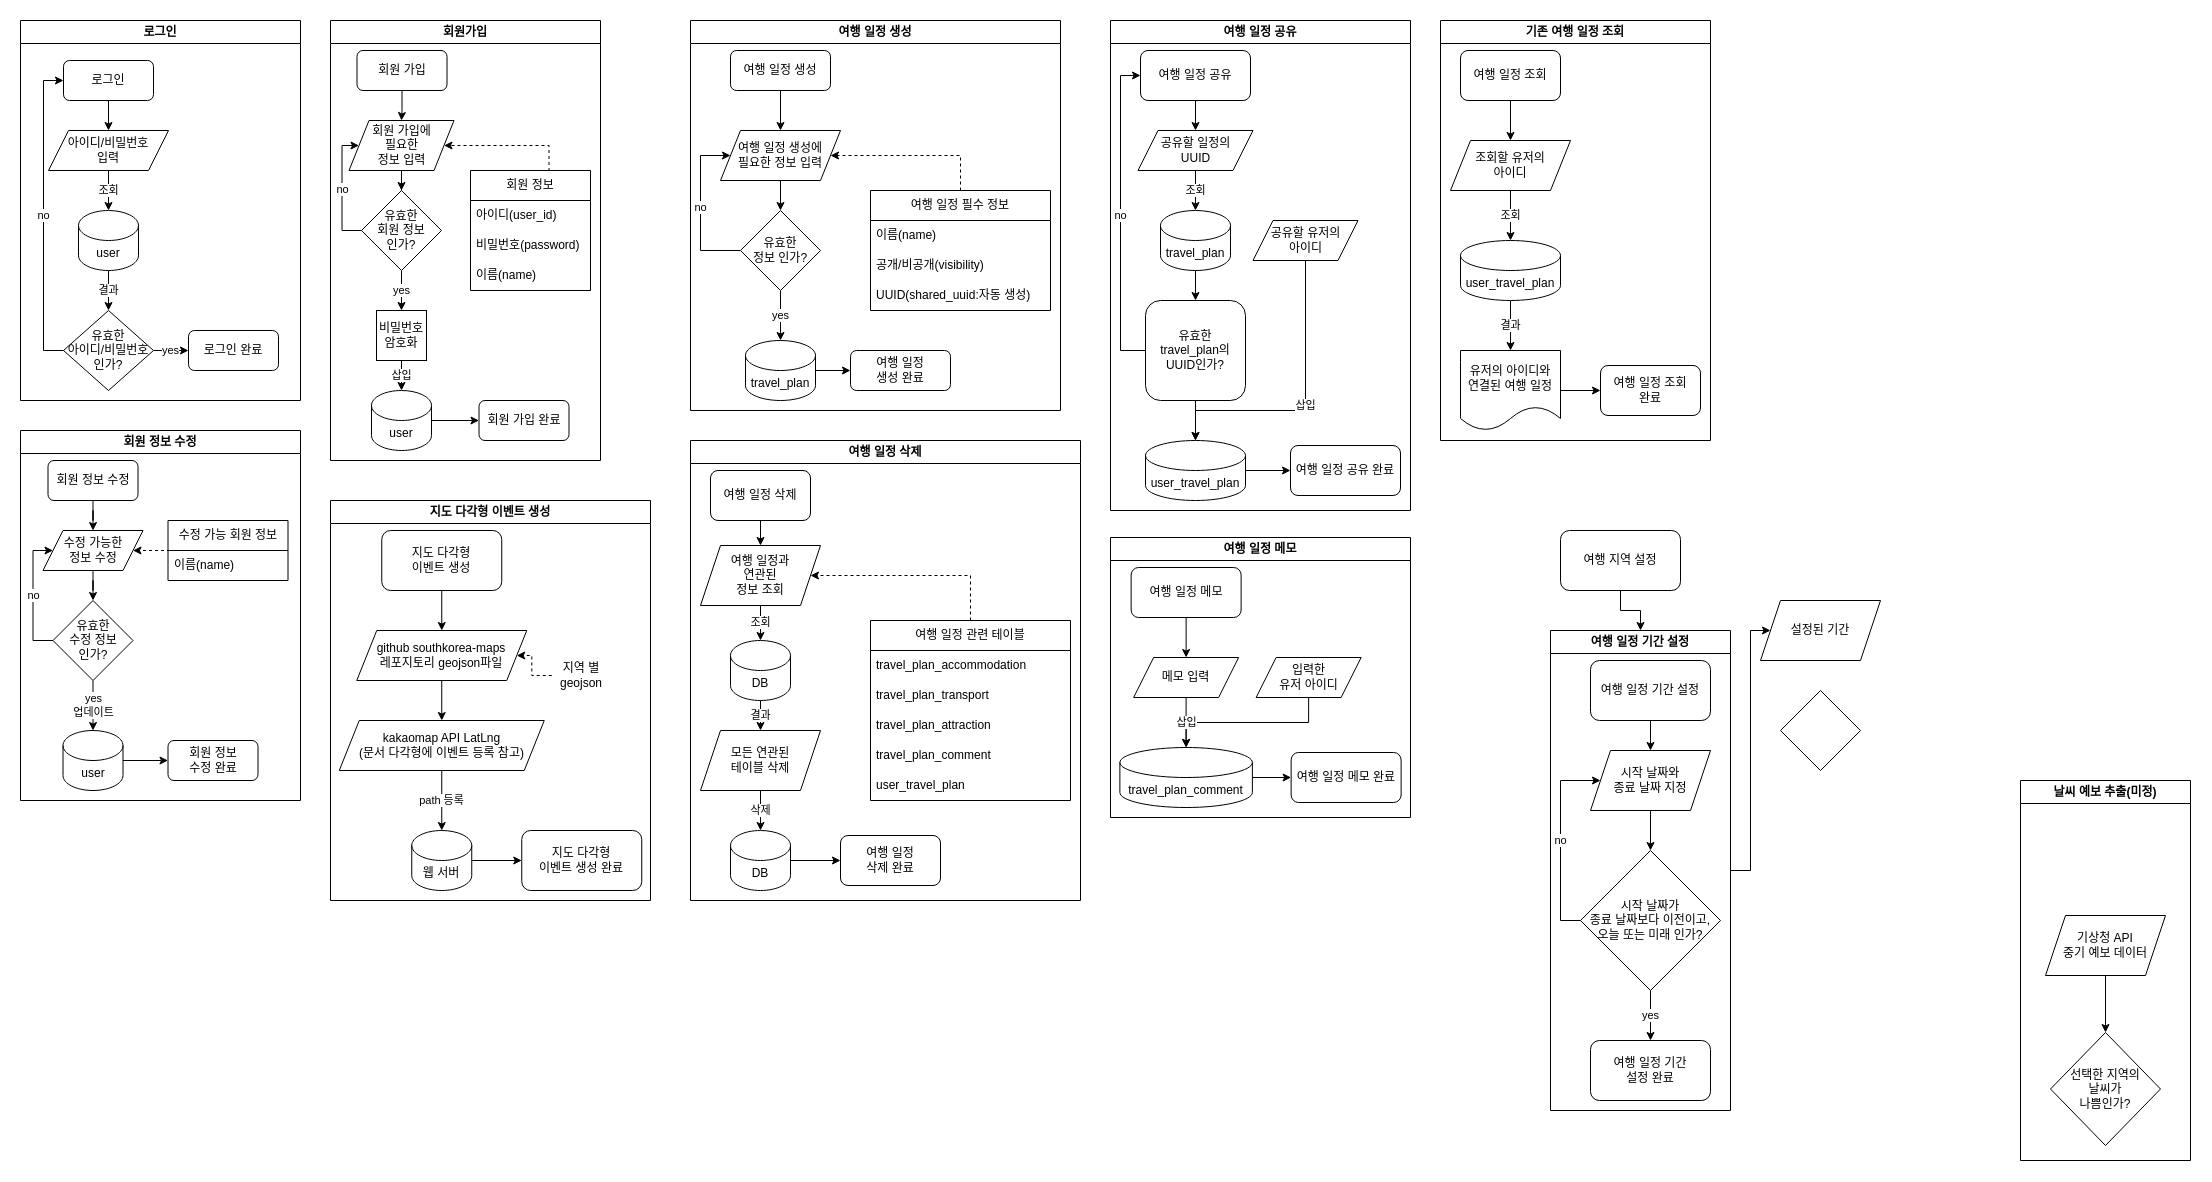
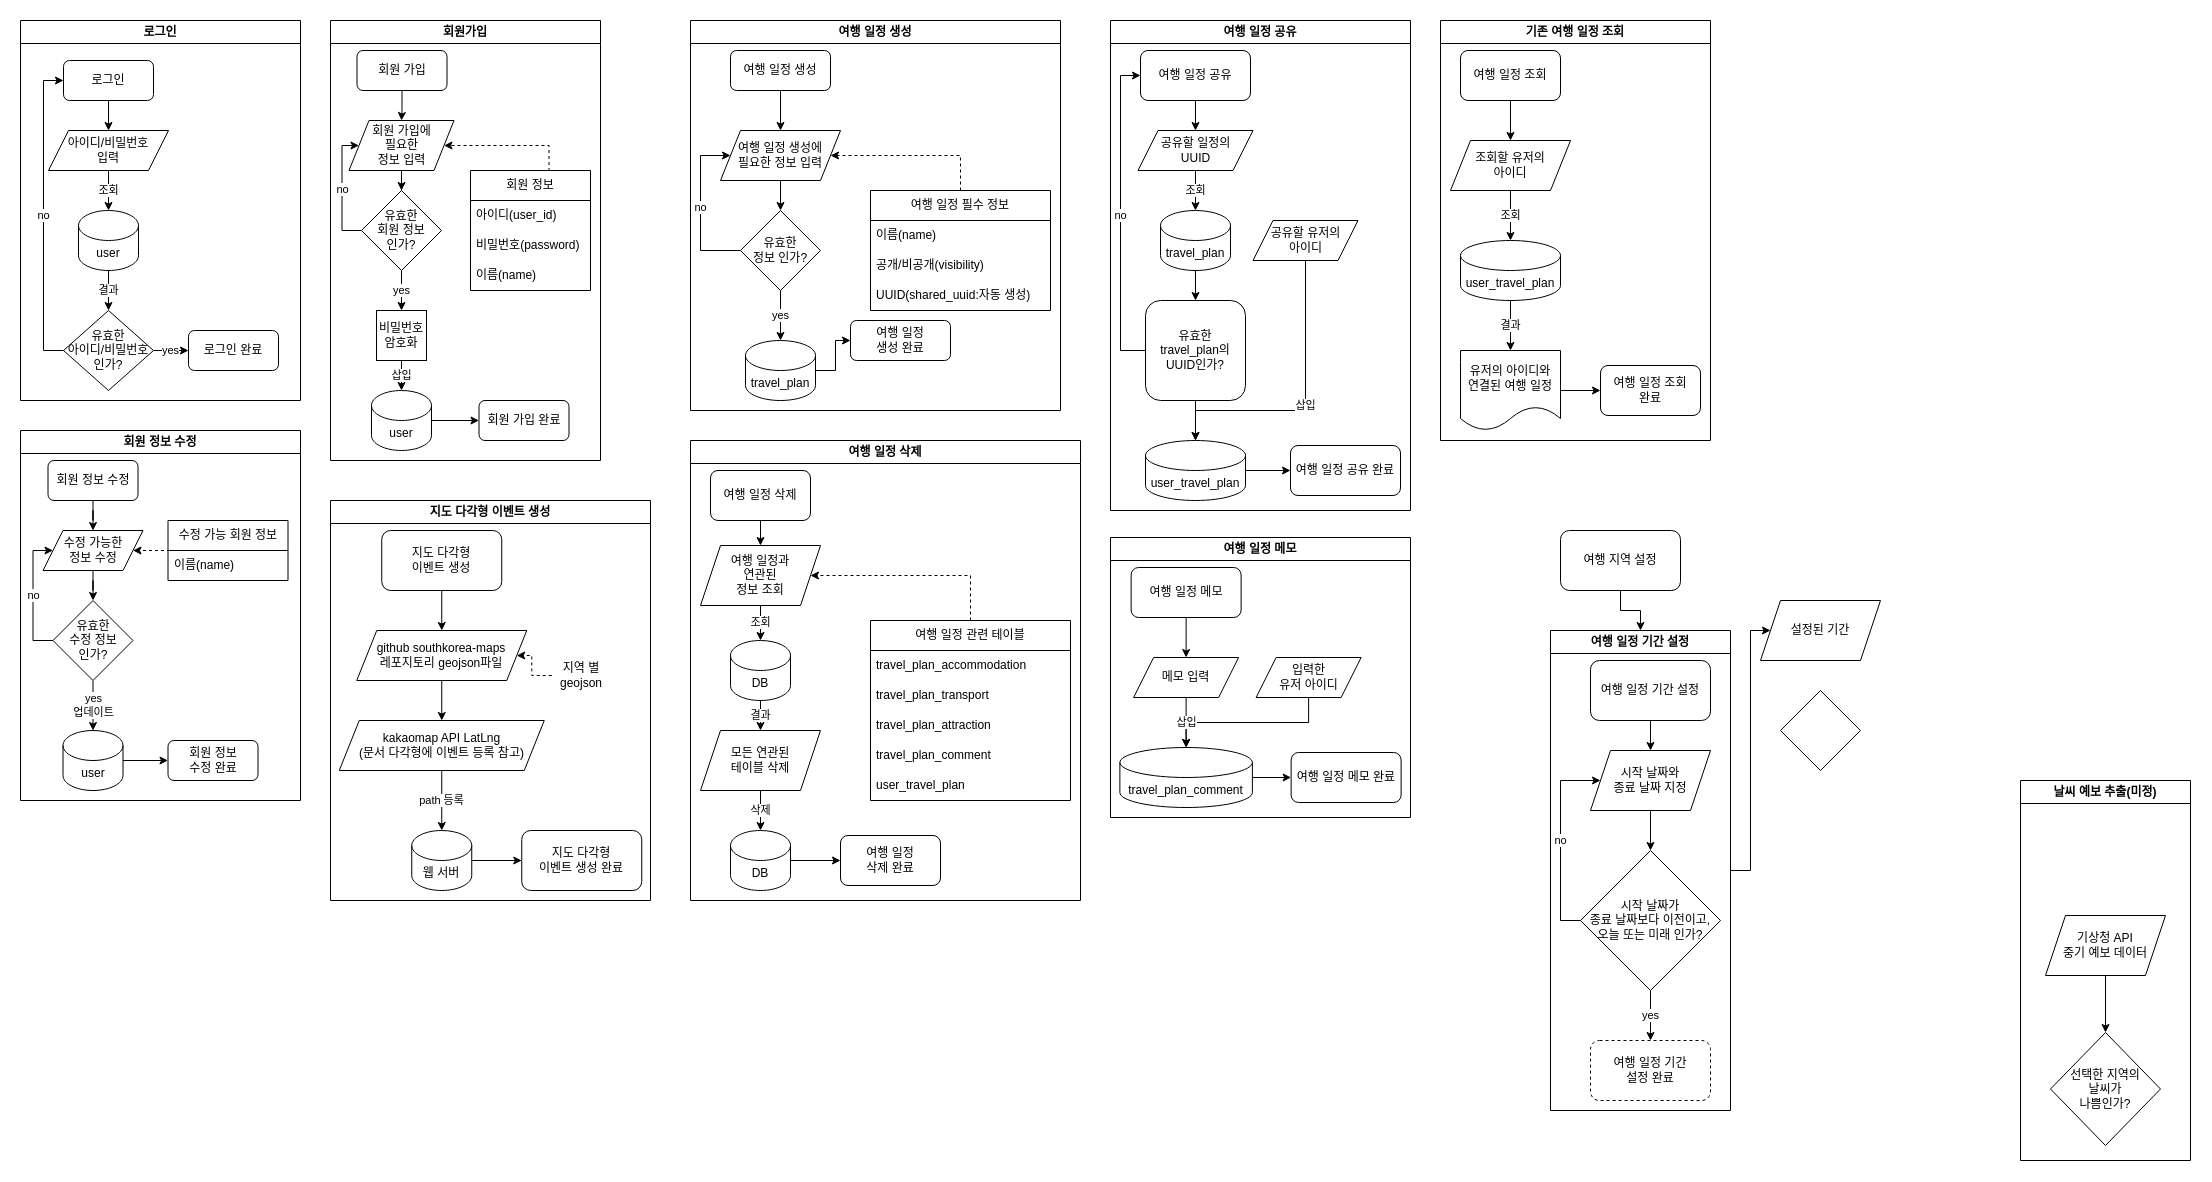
(901, 371) -> (901, 341)
(1651, 1071) -> (1651, 1071)
